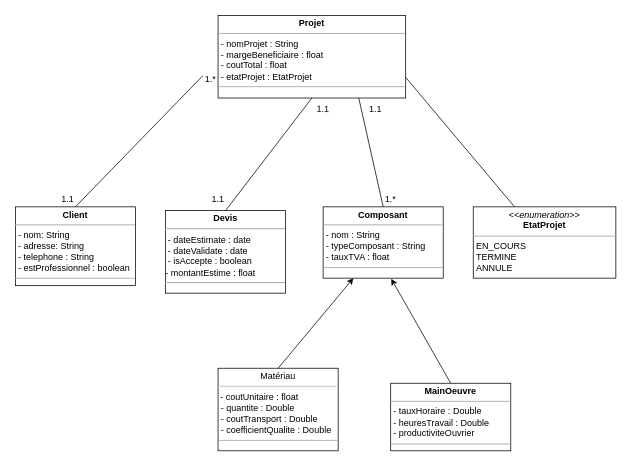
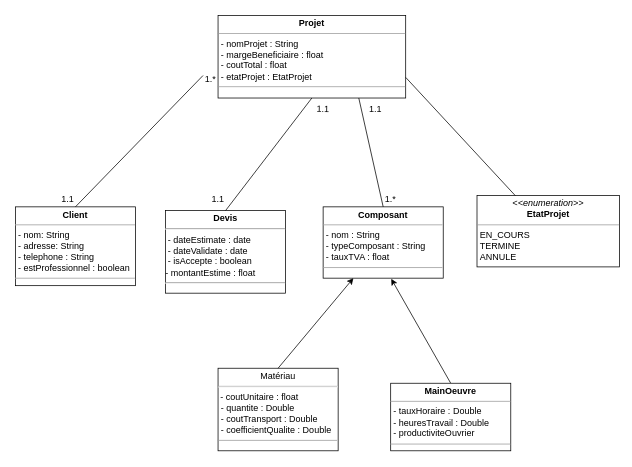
(544, 242) -> (548, 231)
